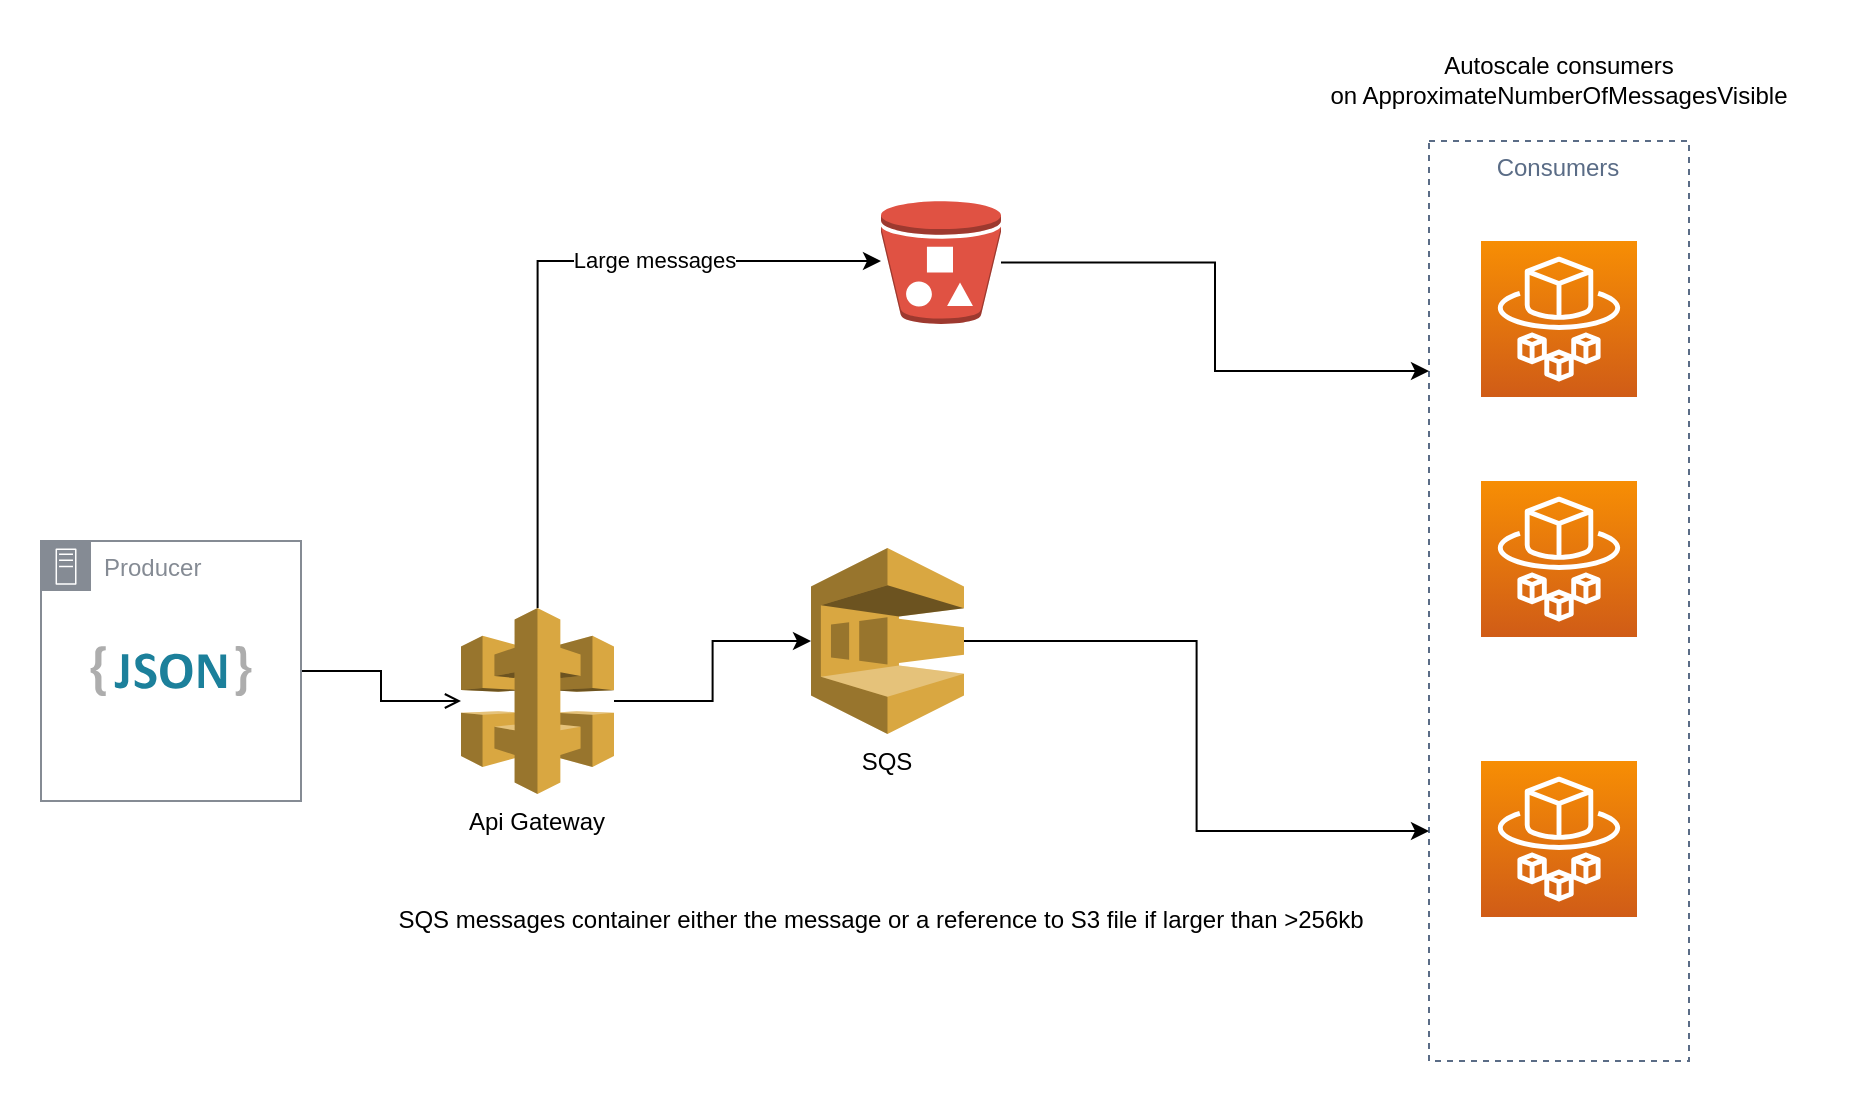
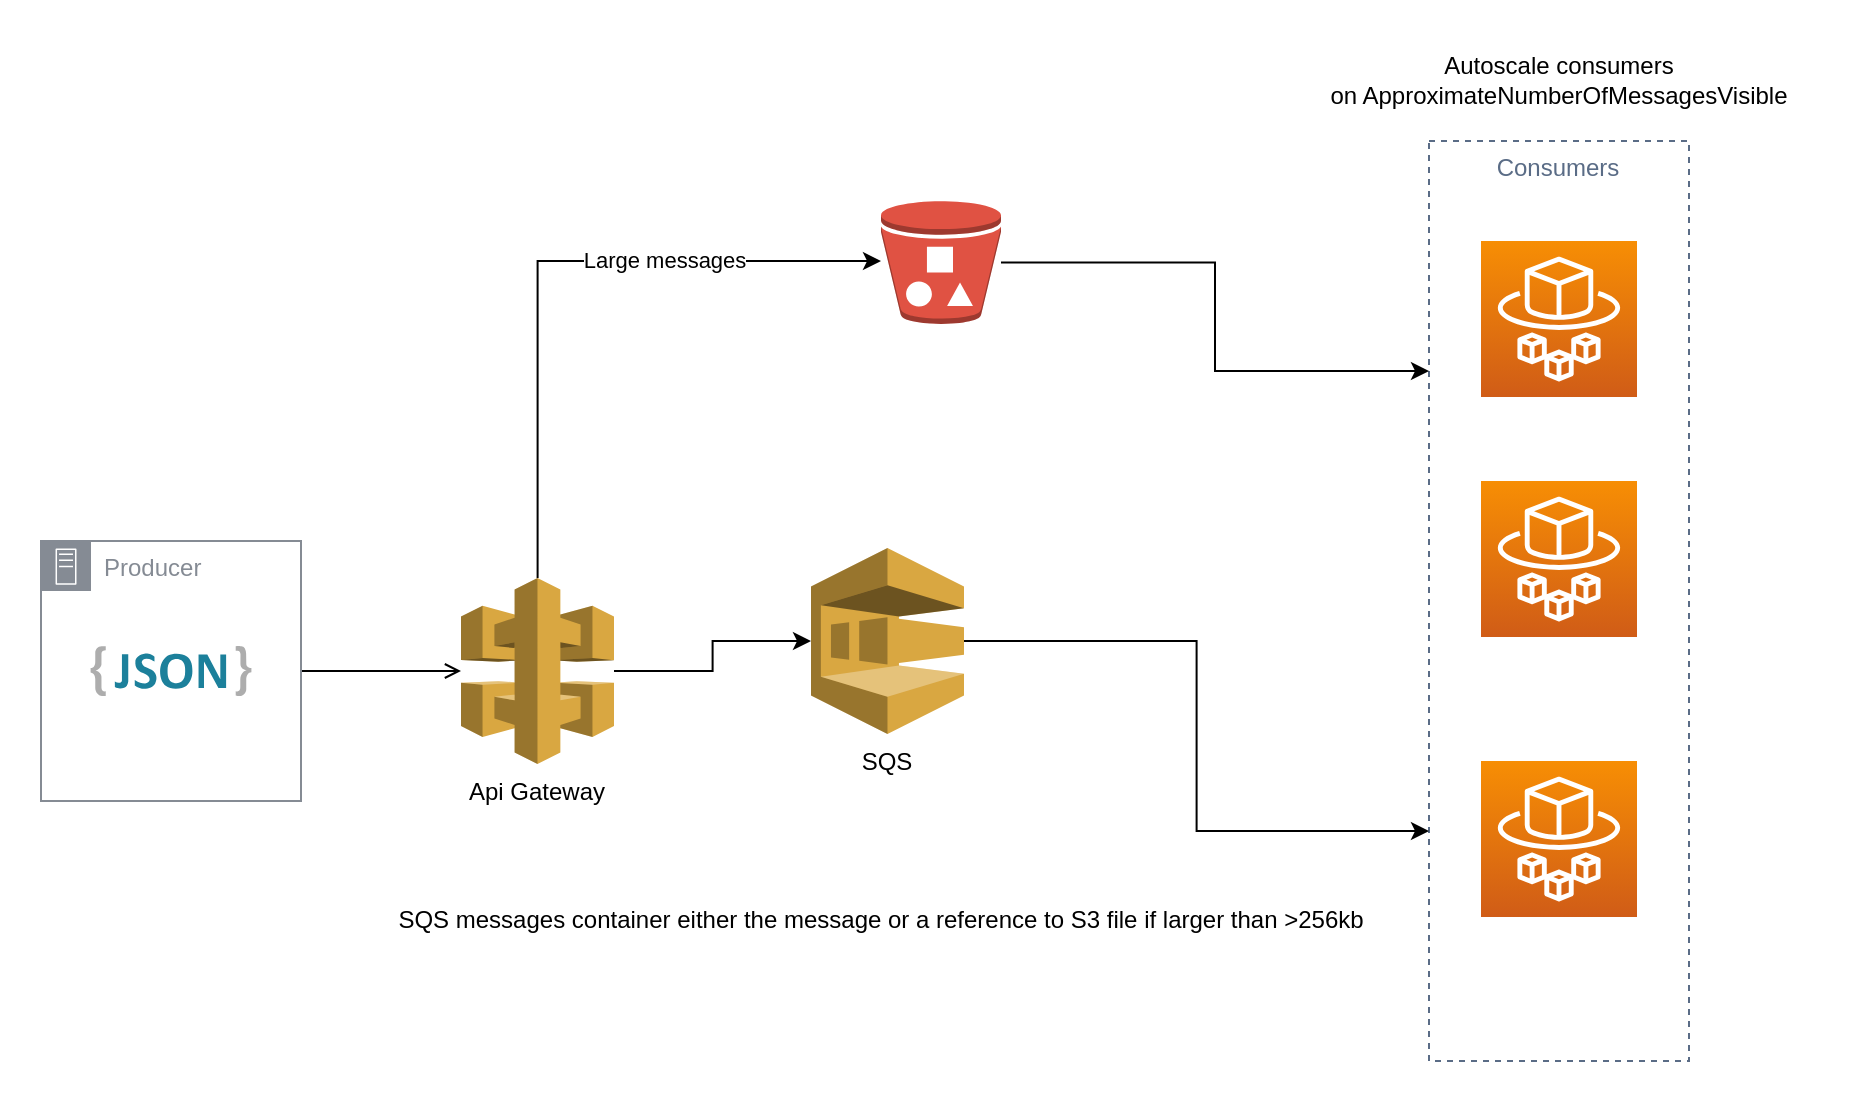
(538, 701) -> (538, 671)
